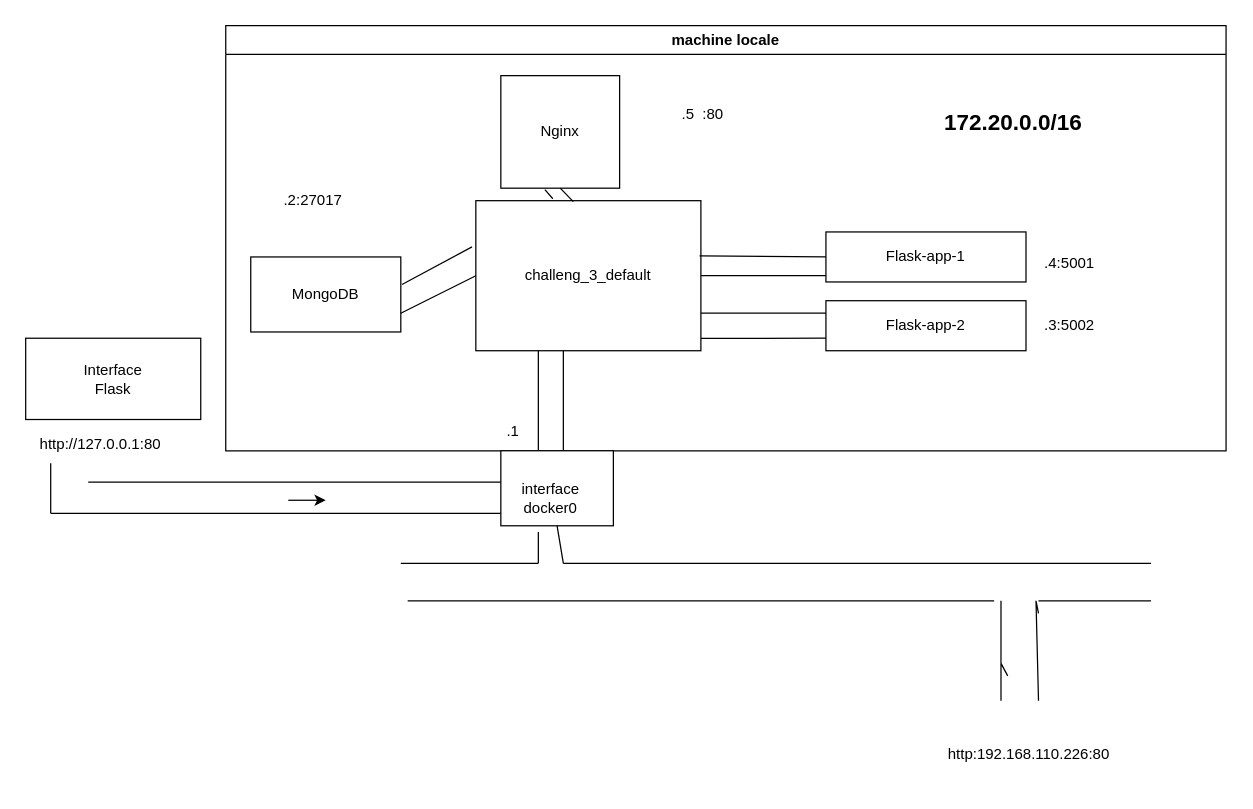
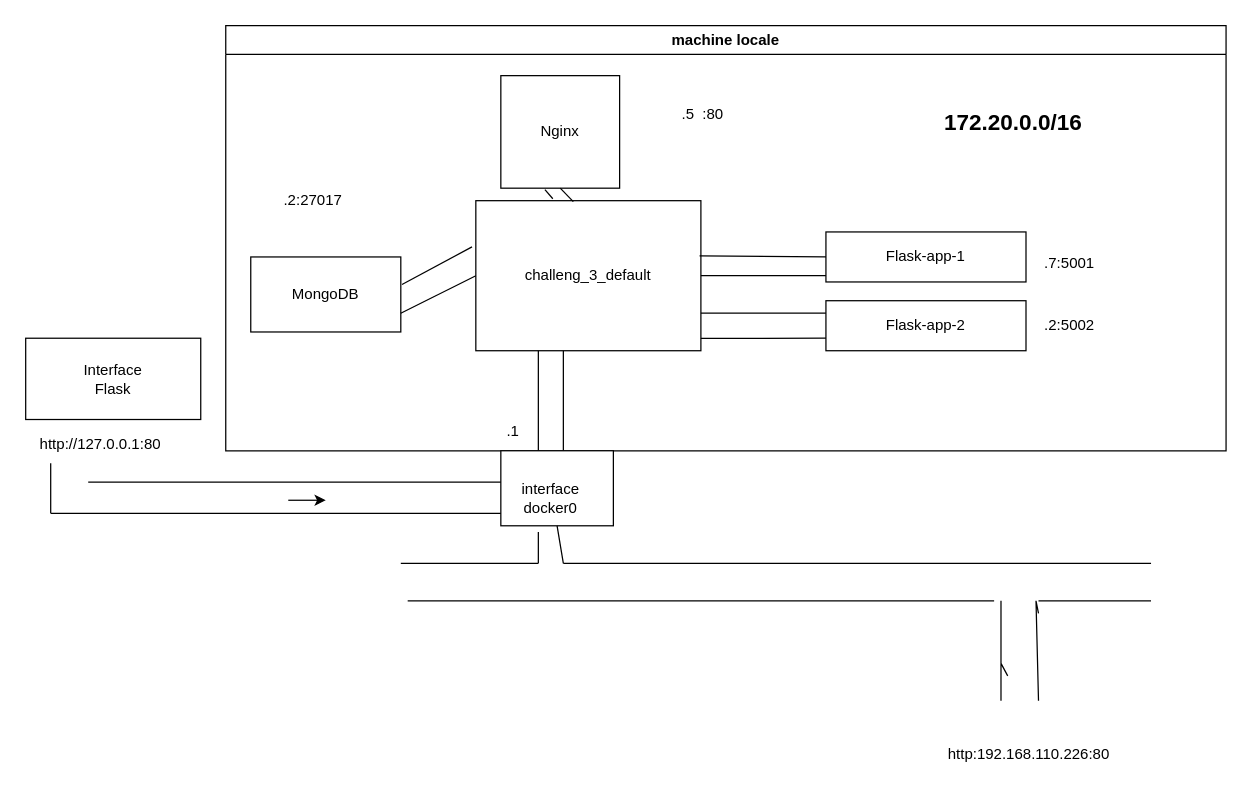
(1051, 263) -> (1051, 263)
(1051, 326) -> (1051, 326)
